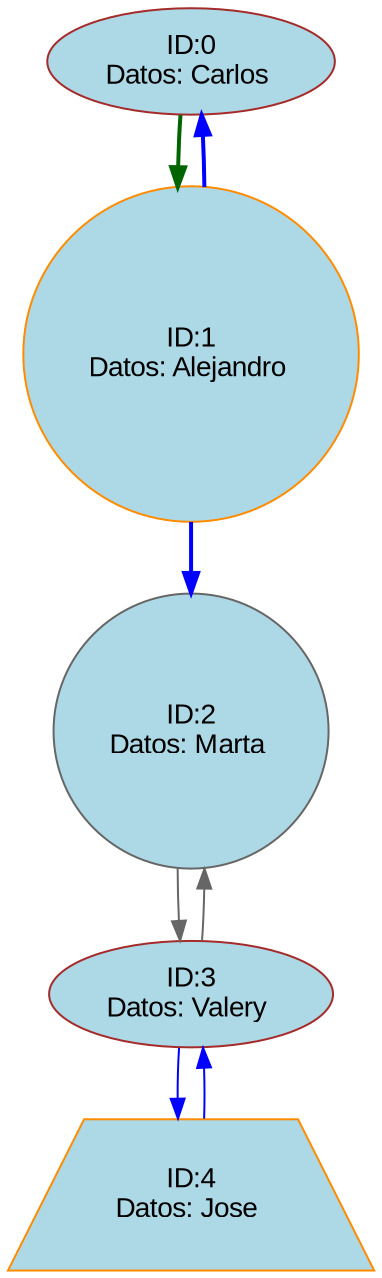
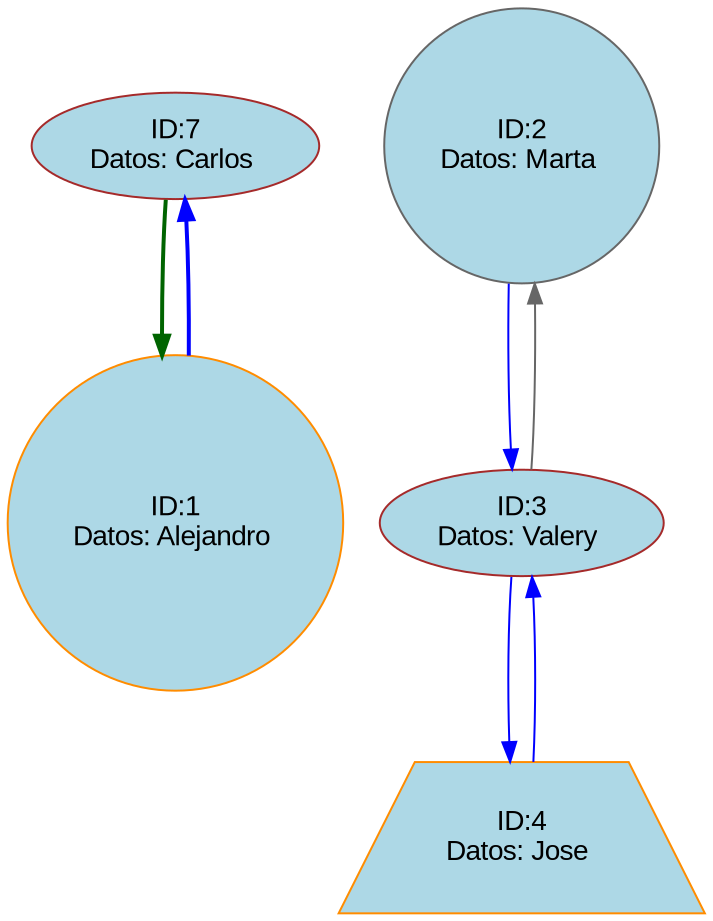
(191, 61) -> (175, 146)
(191, 547) -> none
(178, 895) -> (508, 366)
